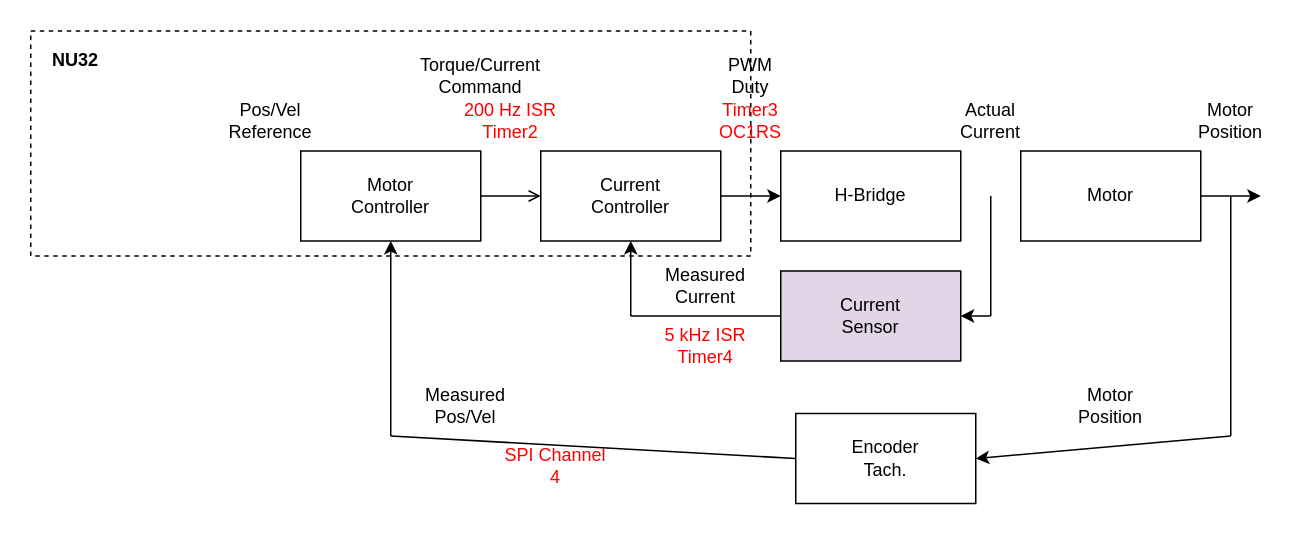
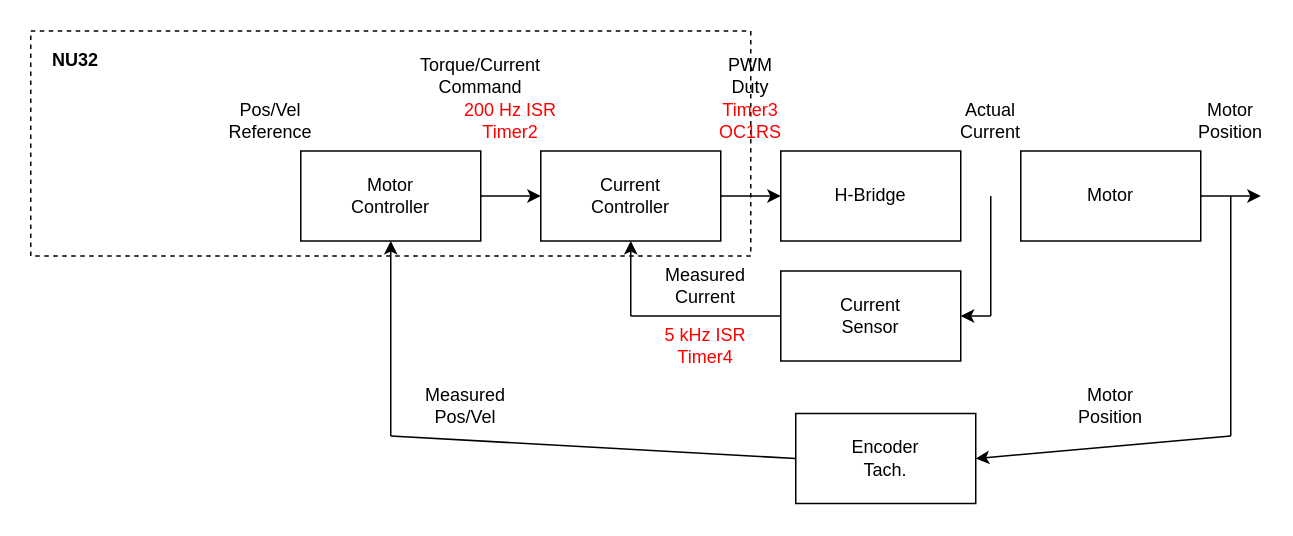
(531, 196) -> (529, 196)
(871, 316) -> (871, 316)
(556, 466) -> none
